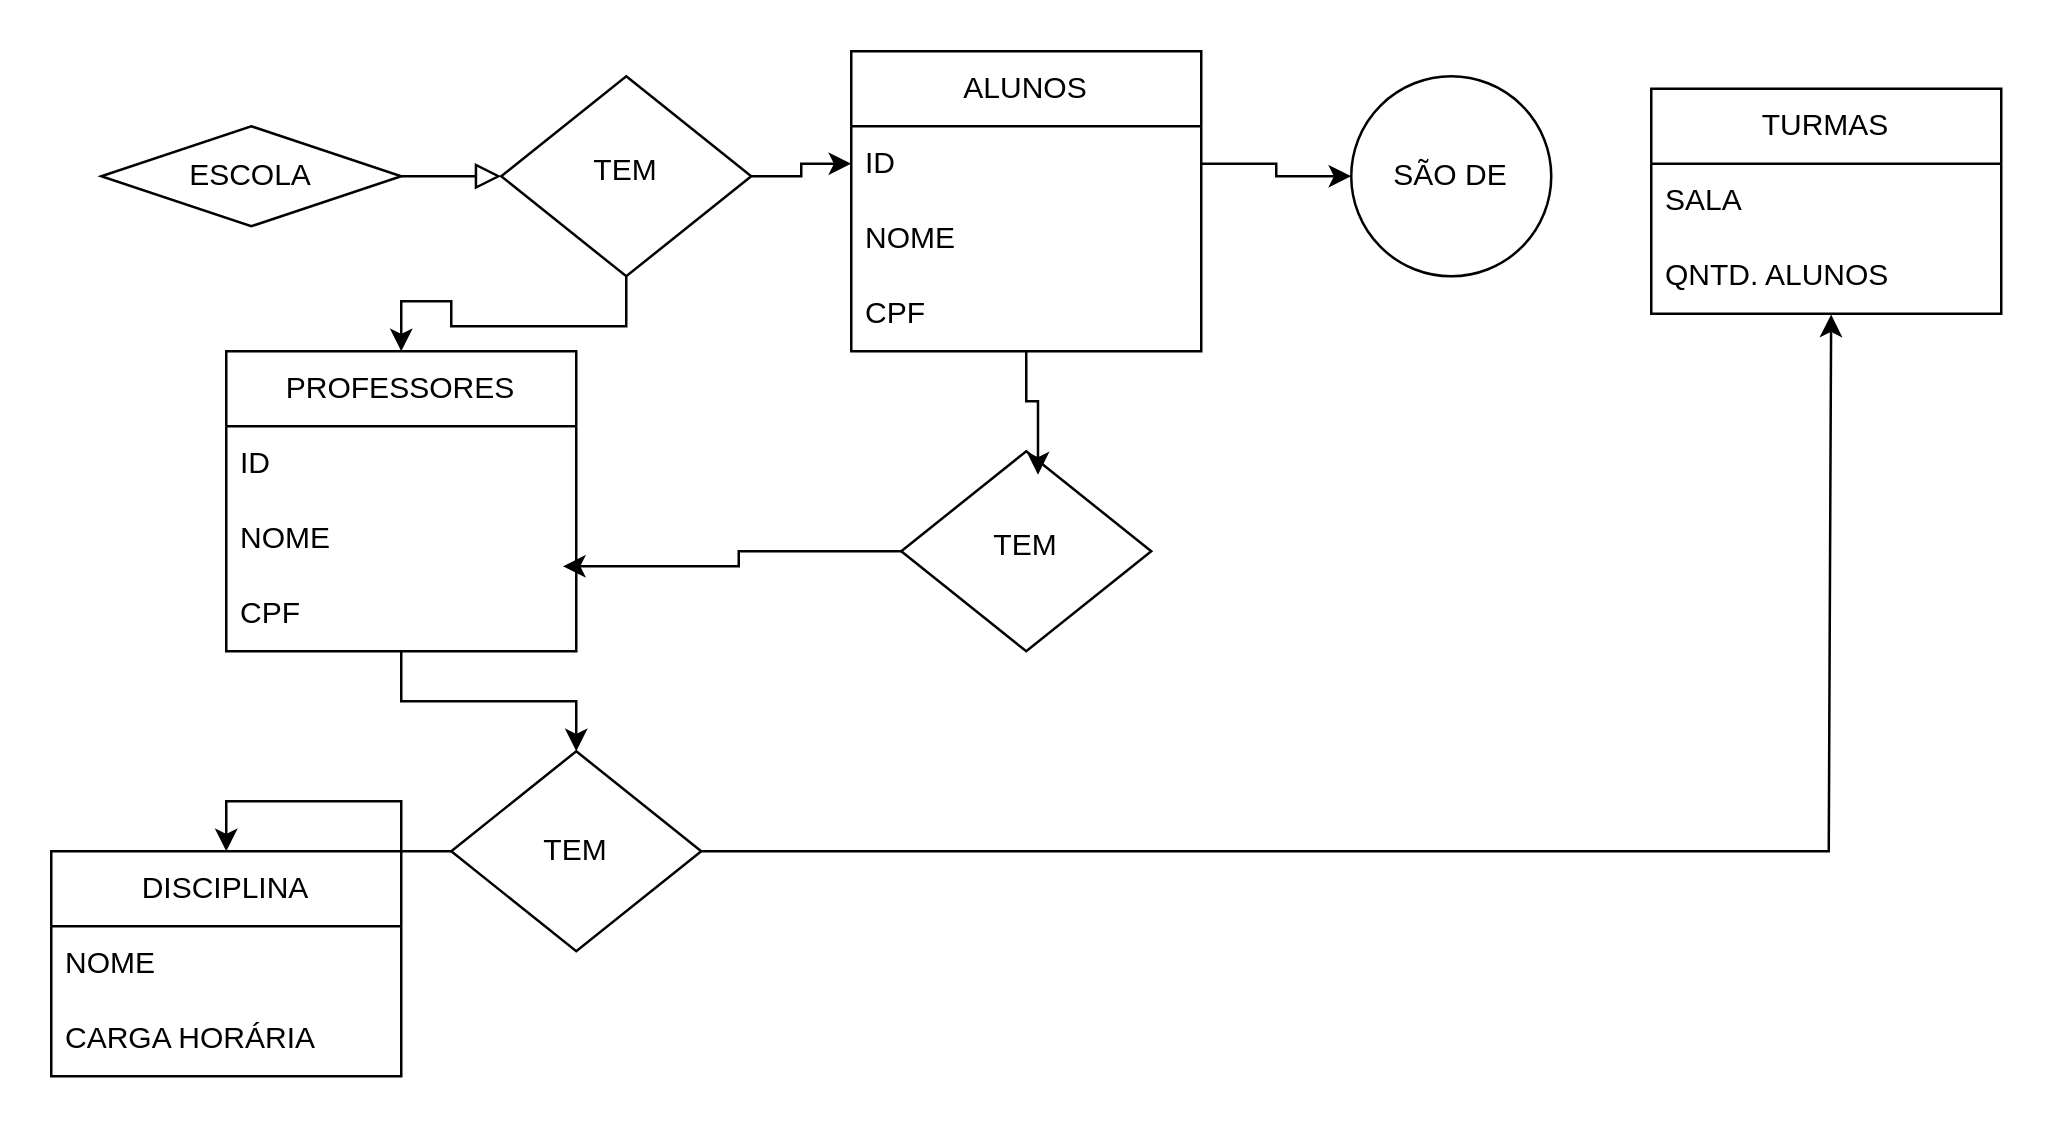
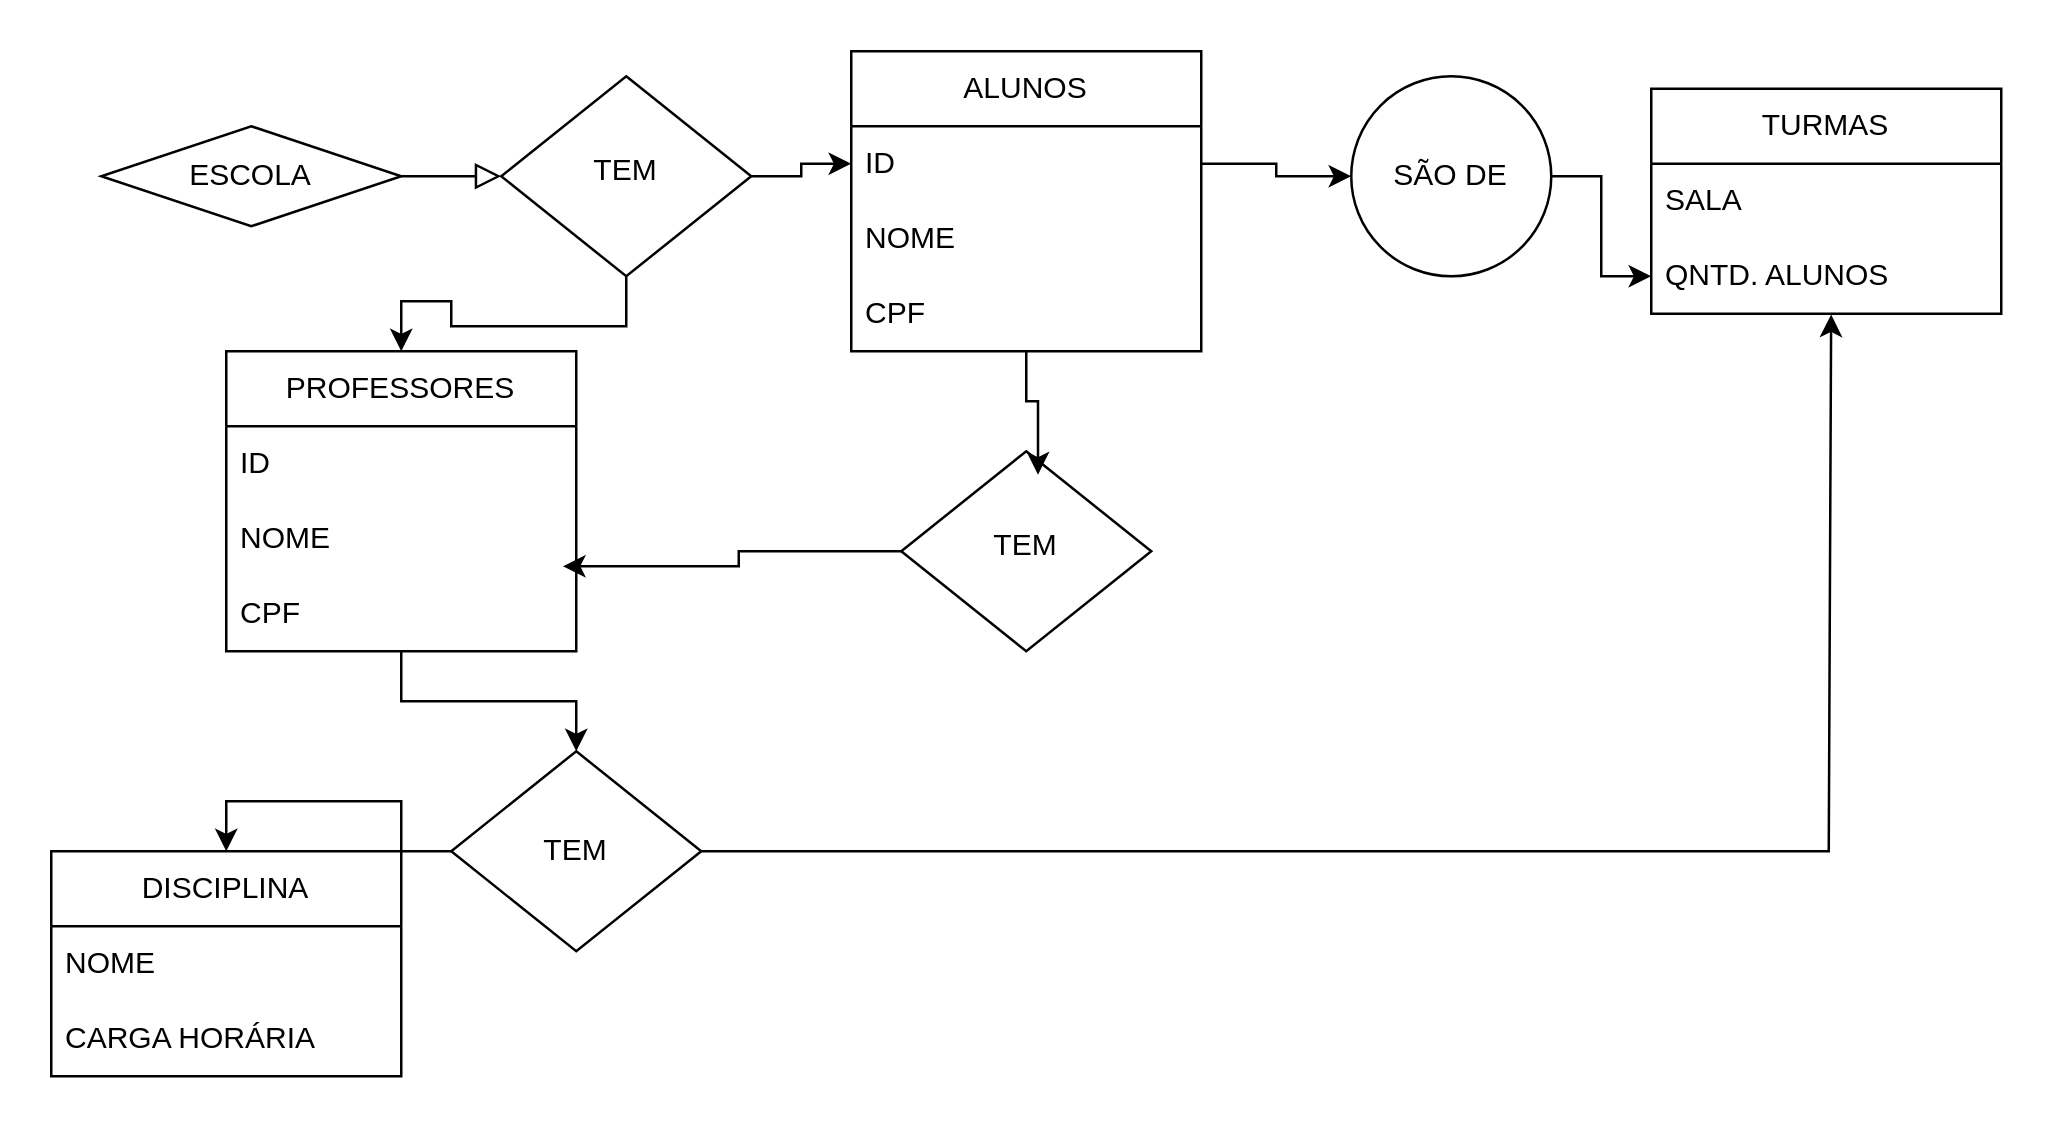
none -> (1601, 218)
